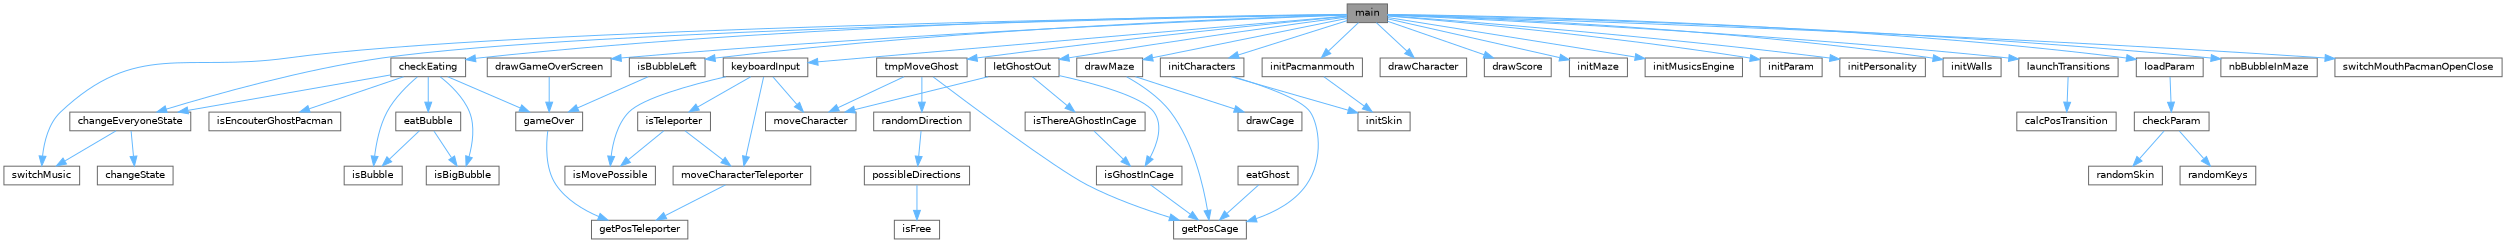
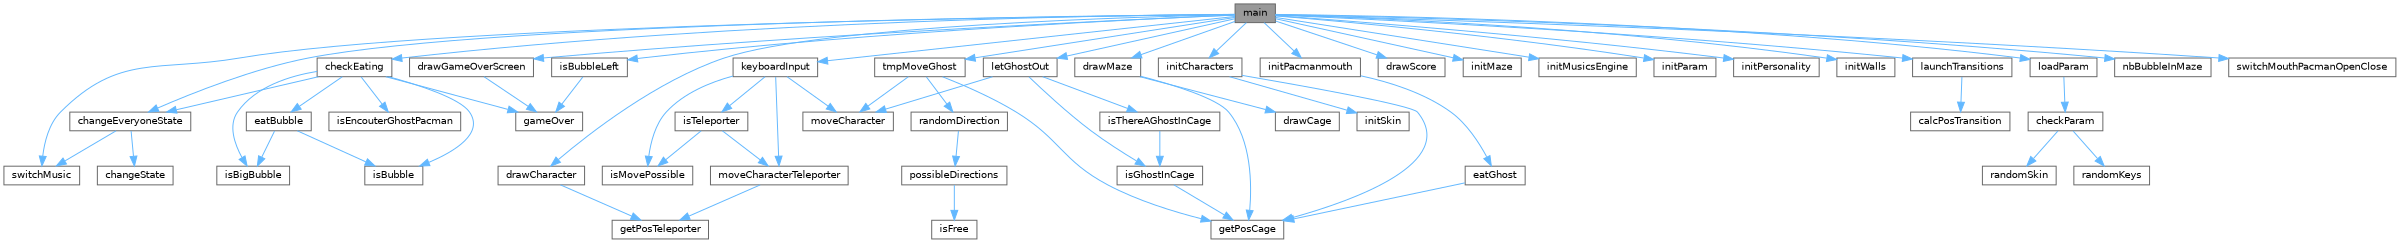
(1344, 91) -> (1434, 102)
(556, 184) -> (596, 200)
